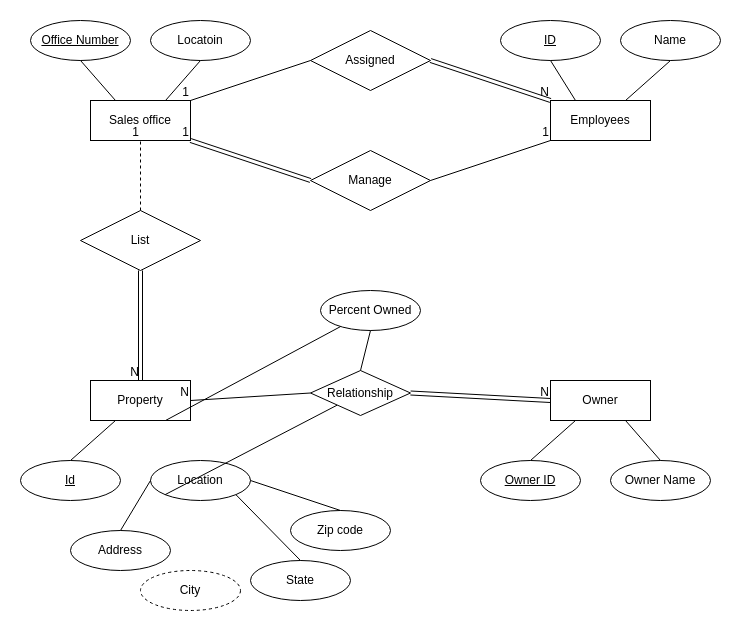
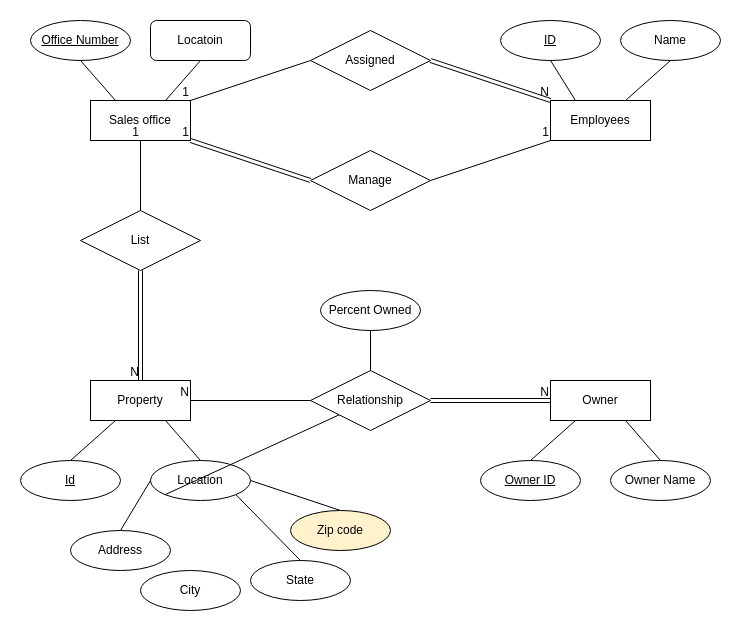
(201, 41) -> (201, 41)
(141, 175) -> (141, 175)
(274, 362) -> (183, 440)
(361, 393) -> (371, 401)
(341, 531) -> (341, 531)
(191, 591) -> (191, 591)
